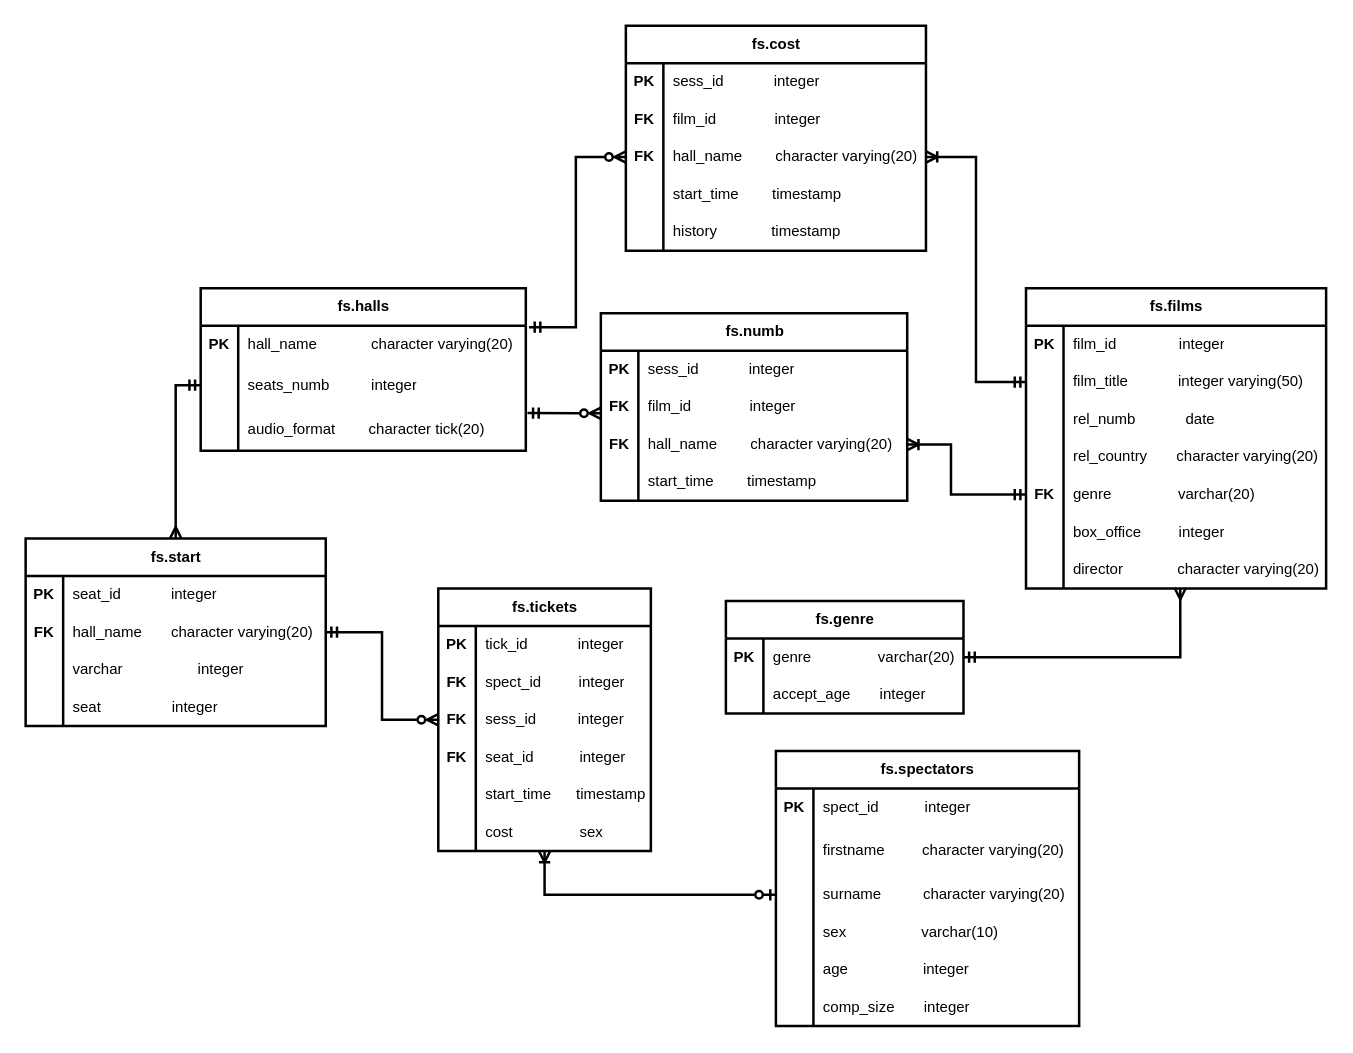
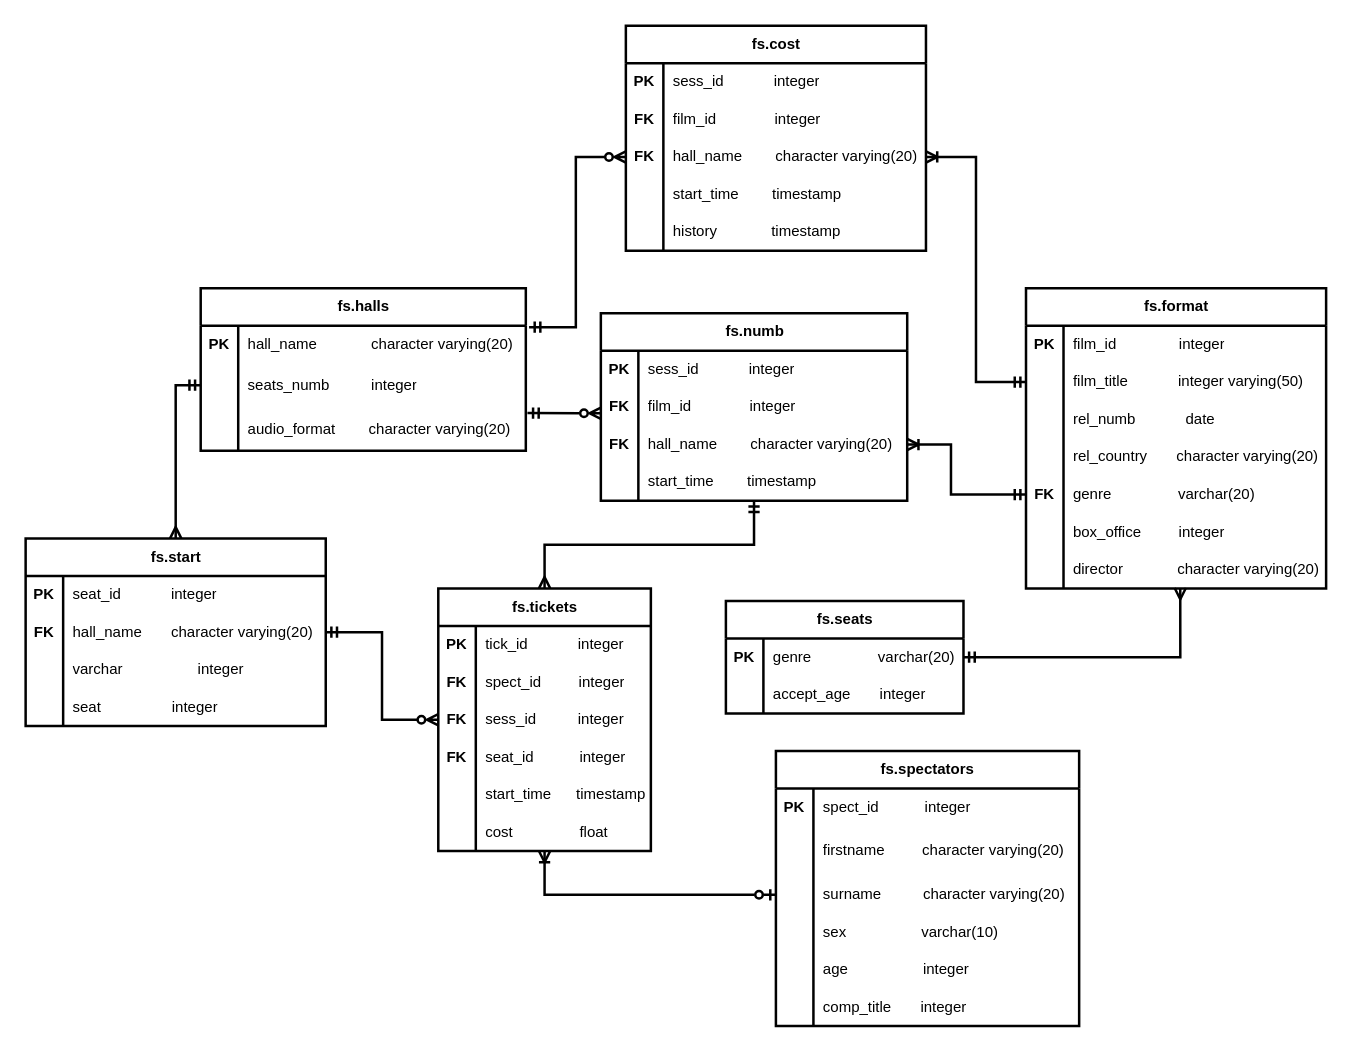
(1176, 307) -> (1176, 307)
(387, 429) -> (387, 429)
none -> (649, 544)
(845, 619) -> (845, 619)
(568, 832) -> (568, 832)
(912, 1007) -> (914, 1007)
